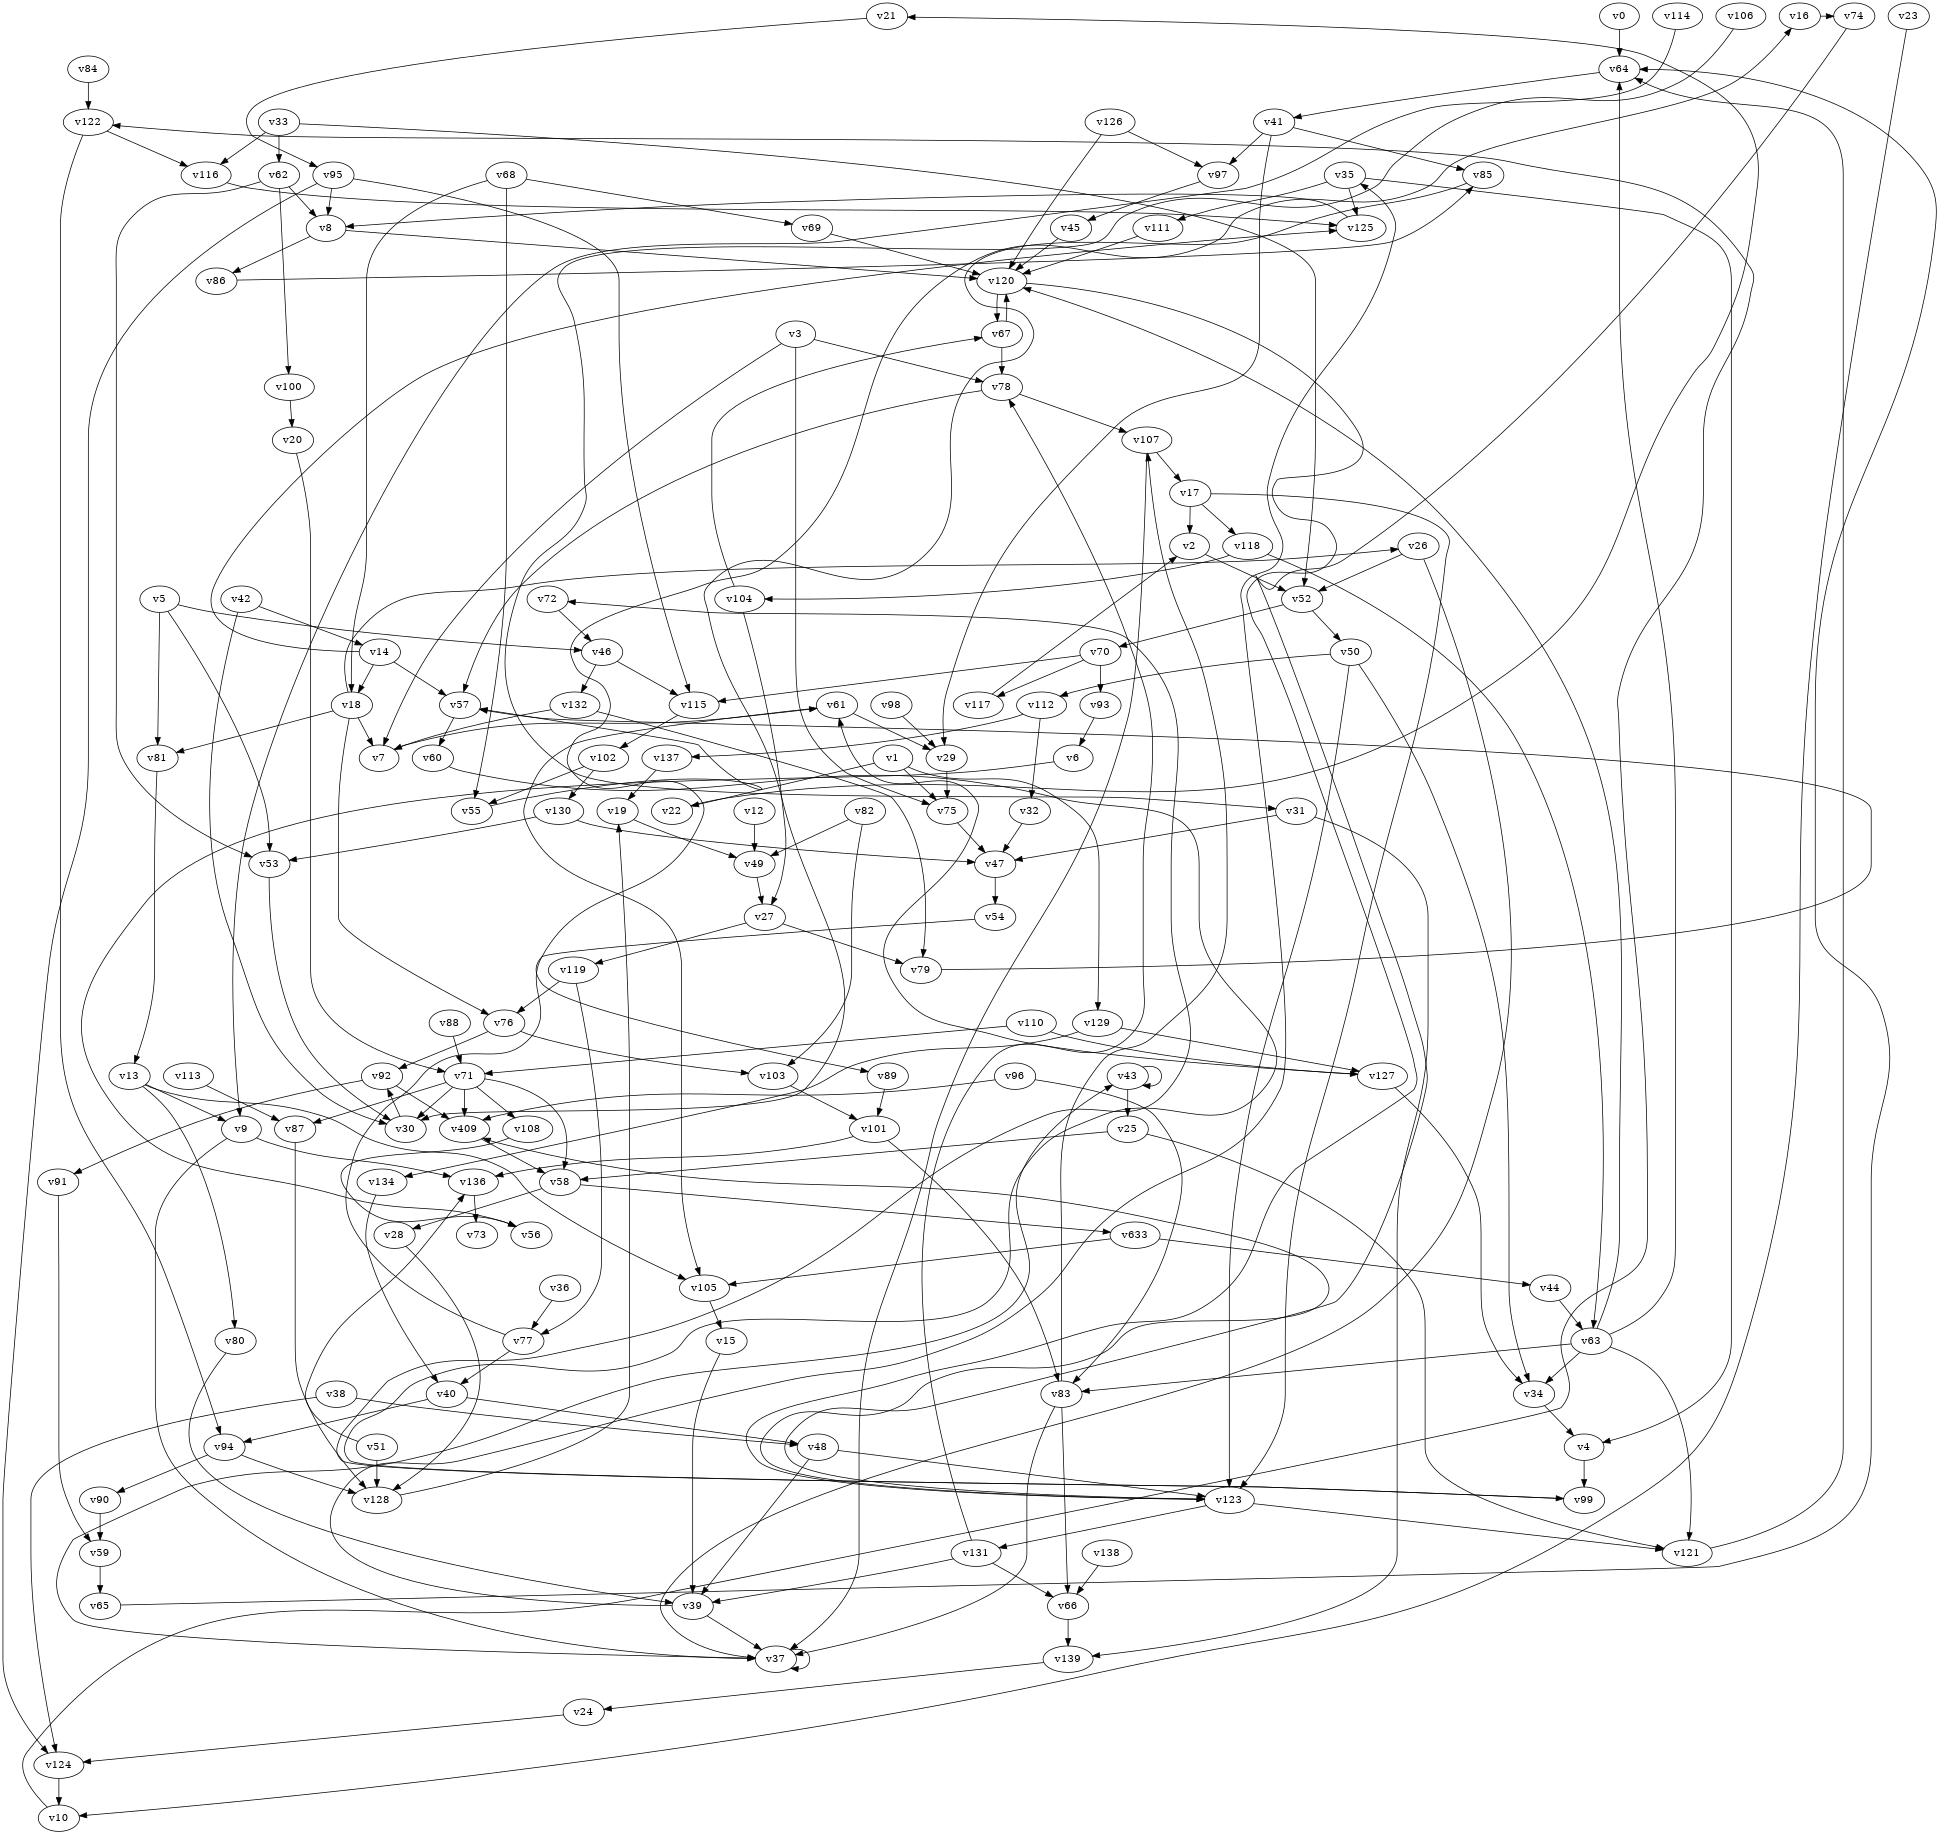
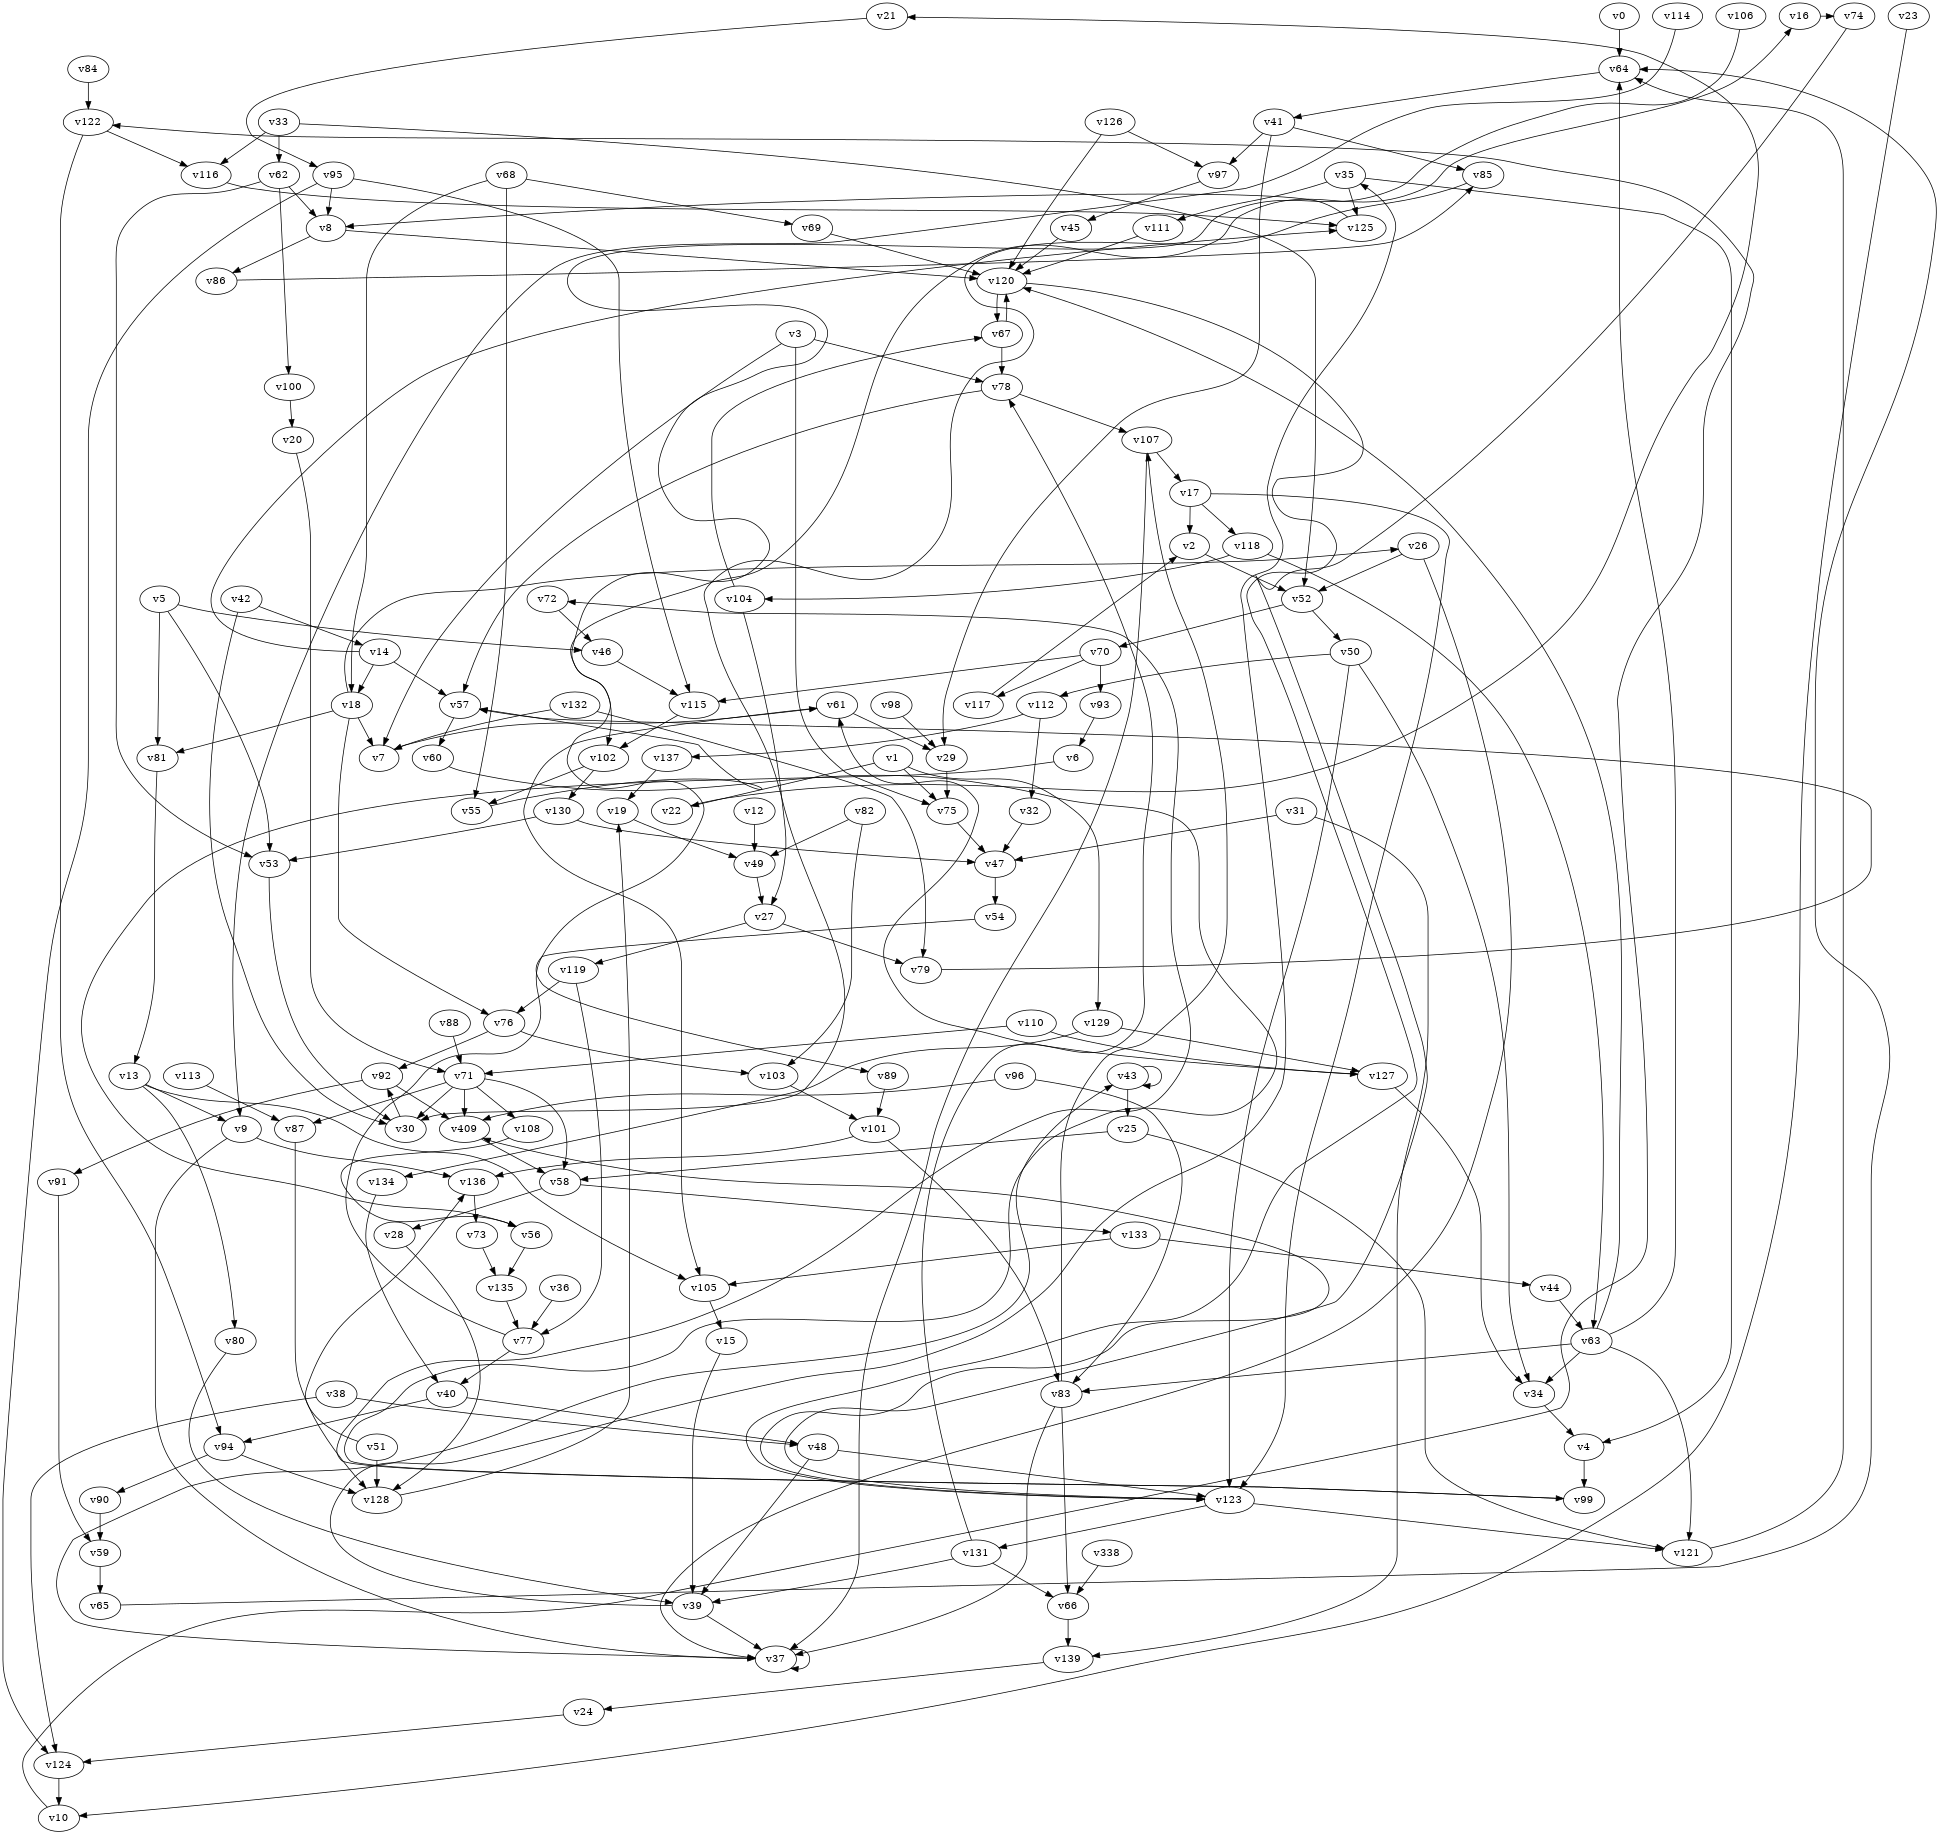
(576, 333) -> (568, 285)
(591, 674) -> none
(1135, 1235) -> (1135, 1235)
none -> (501, 1288)
(1107, 1553) -> (1107, 1553)
